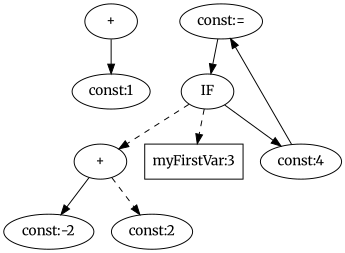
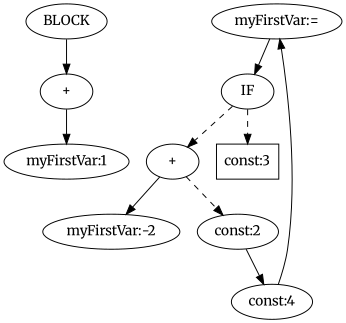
none -> (67, 21)
(221, 21) -> (277, 21)
(111, 92) -> (67, 162)
(249, 123) -> (253, 262)
(194, 162) -> (248, 162)
(49, 232) -> (111, 232)
